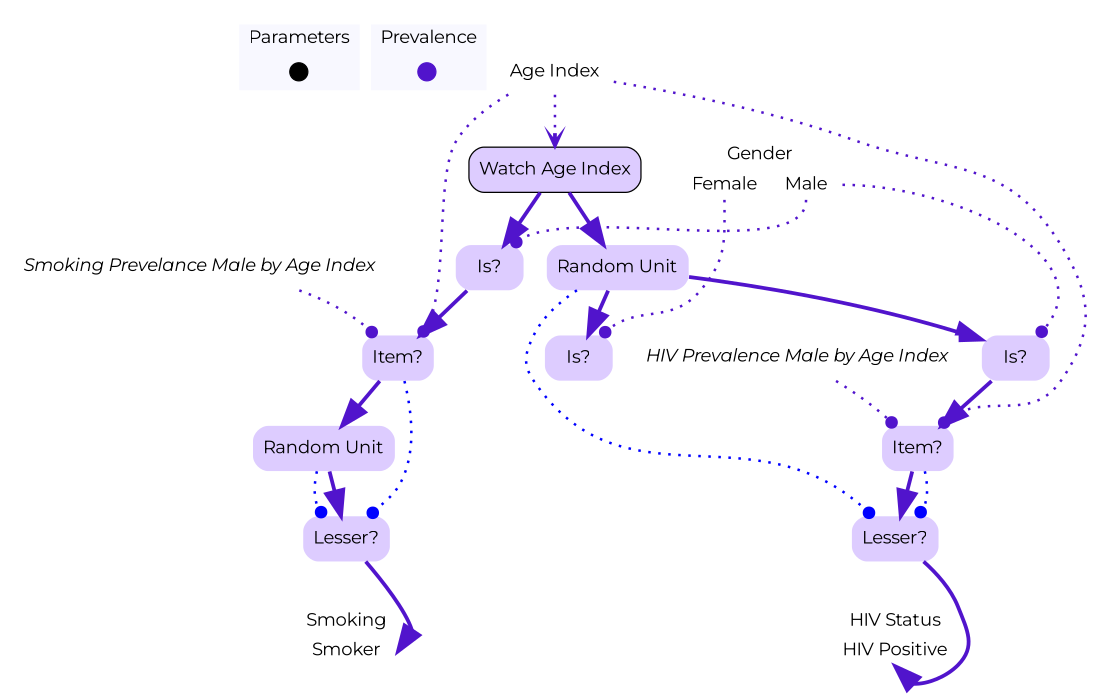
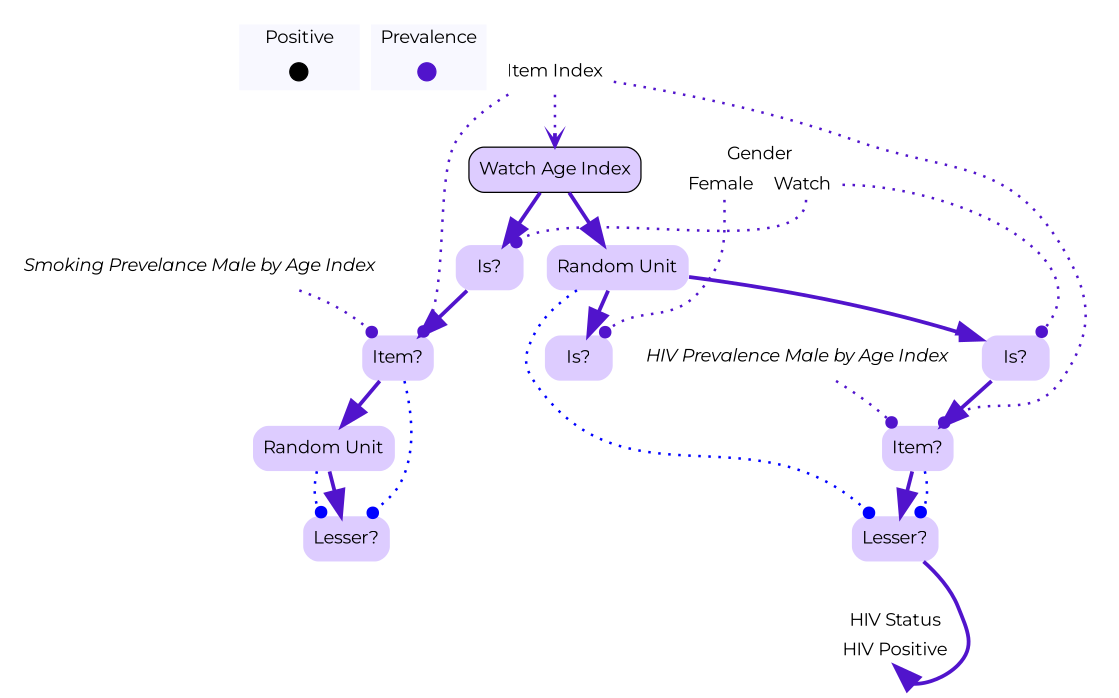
(299, 38) -> (299, 38)
(555, 72) -> (555, 72)
(806, 184) -> (802, 184)
(347, 636) -> none
